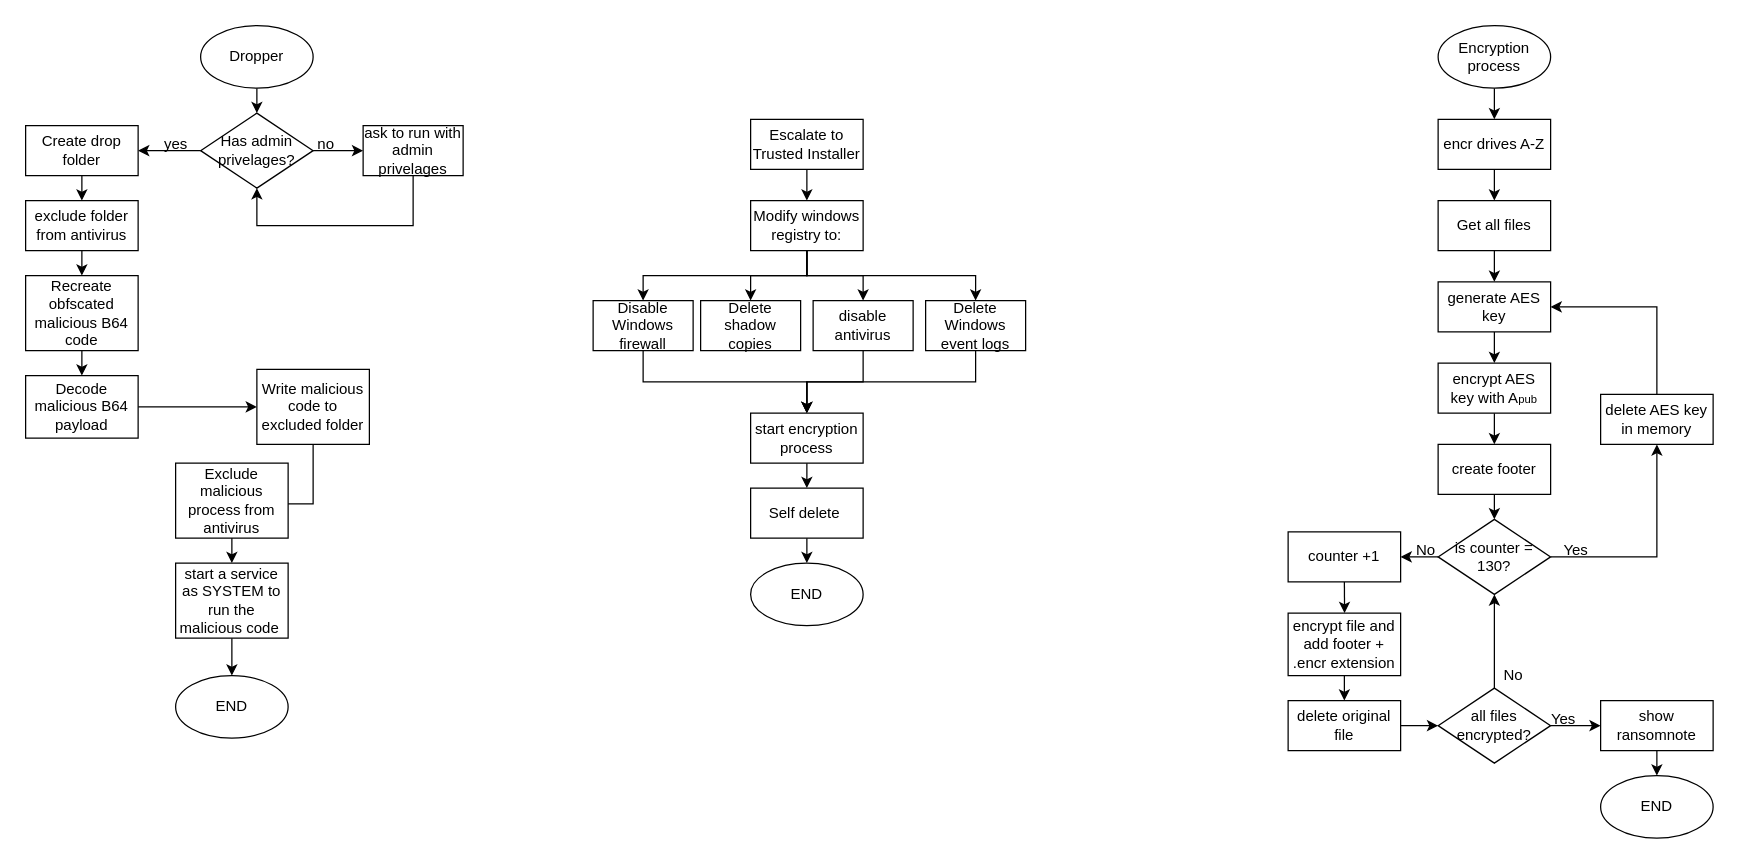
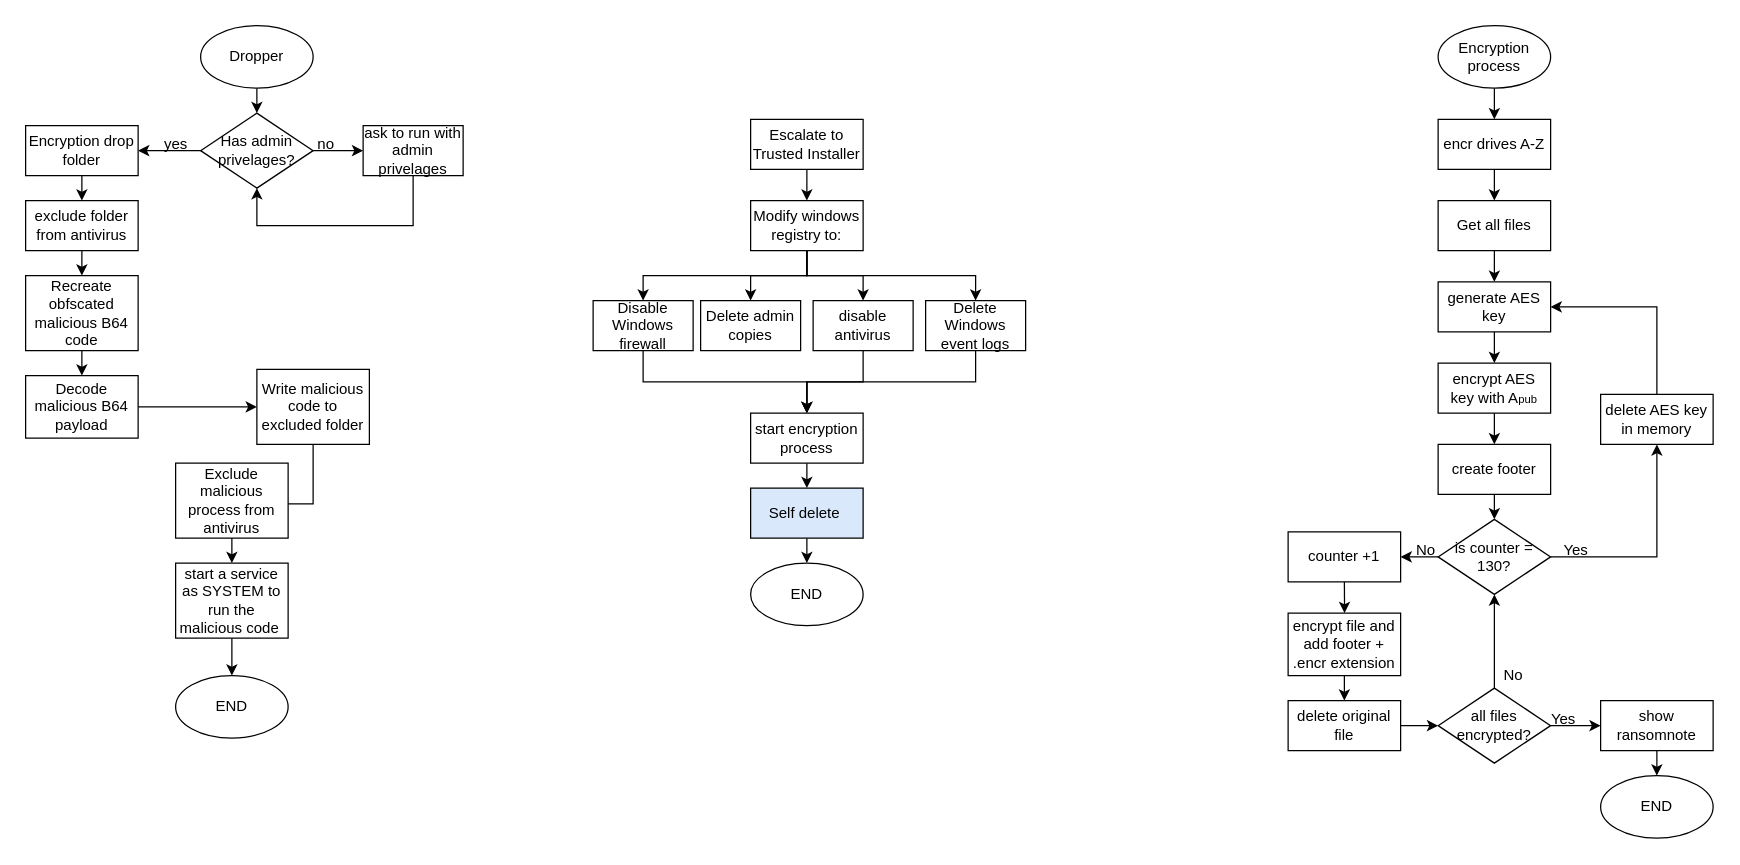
(82, 151) -> (82, 151)
(751, 326) -> (751, 326)
(807, 513) -> (807, 513)
